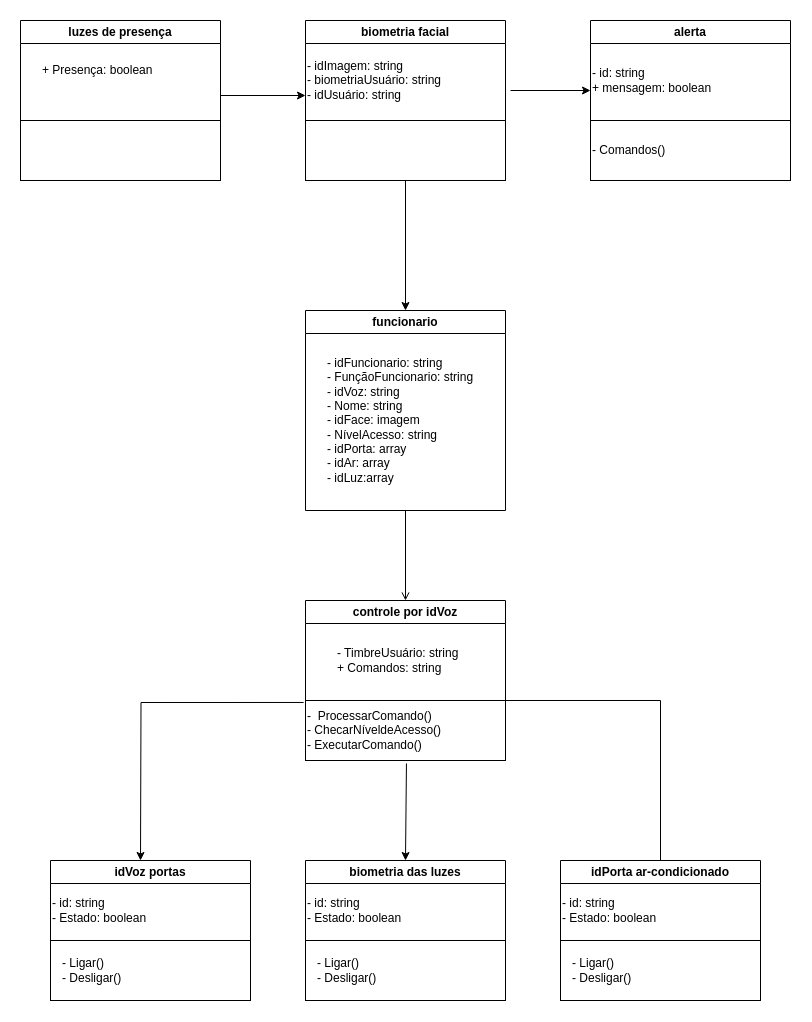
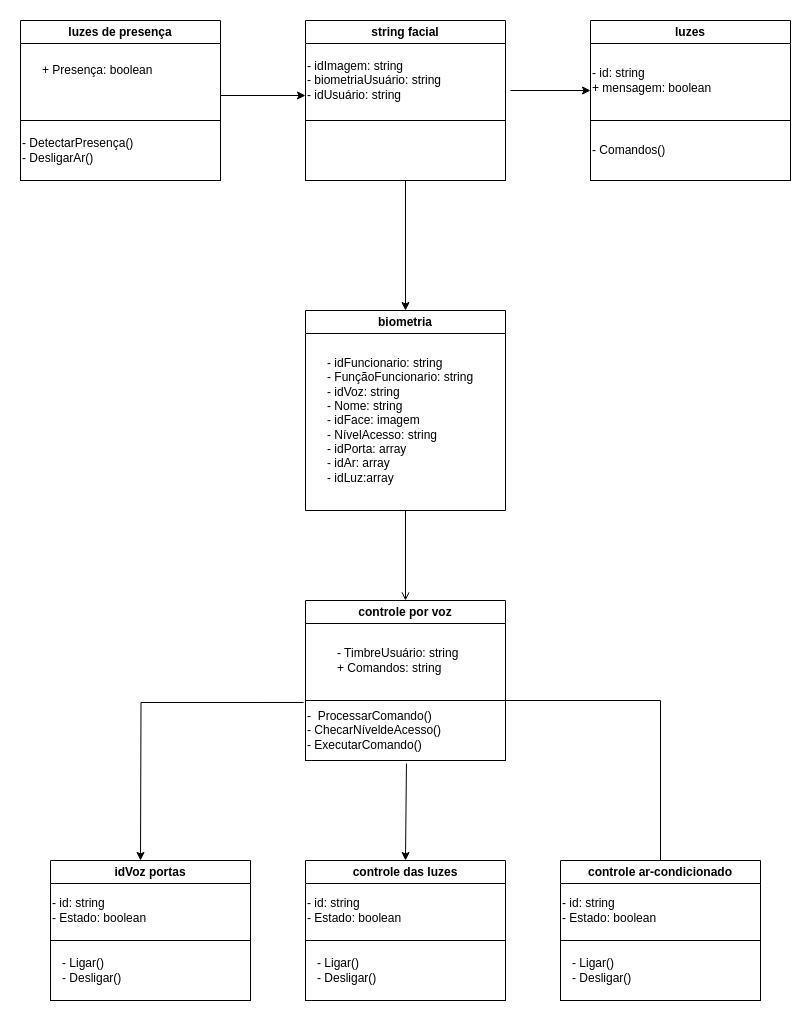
(406, 33) -> (406, 33)
(691, 33) -> (691, 33)
none -> (86, 151)
(406, 323) -> (406, 323)
(406, 613) -> (406, 613)
(406, 873) -> (406, 873)
(661, 873) -> (661, 873)
